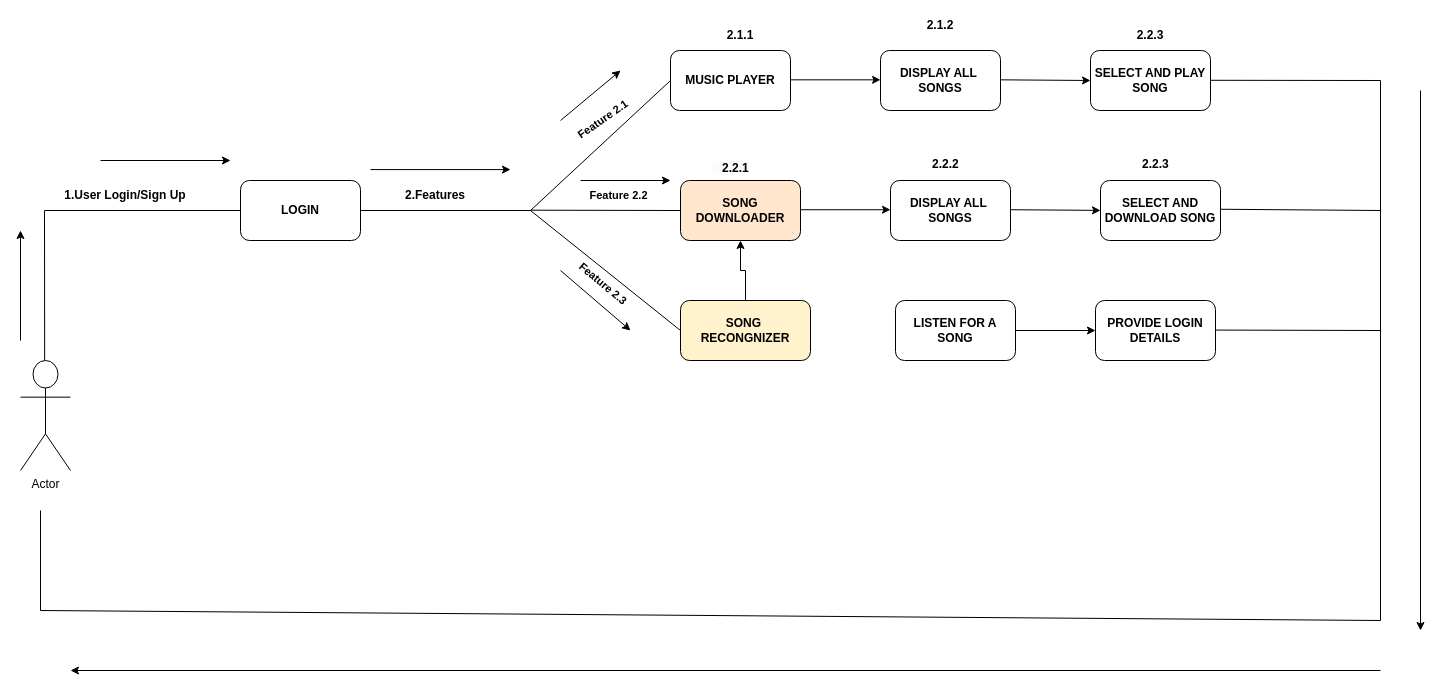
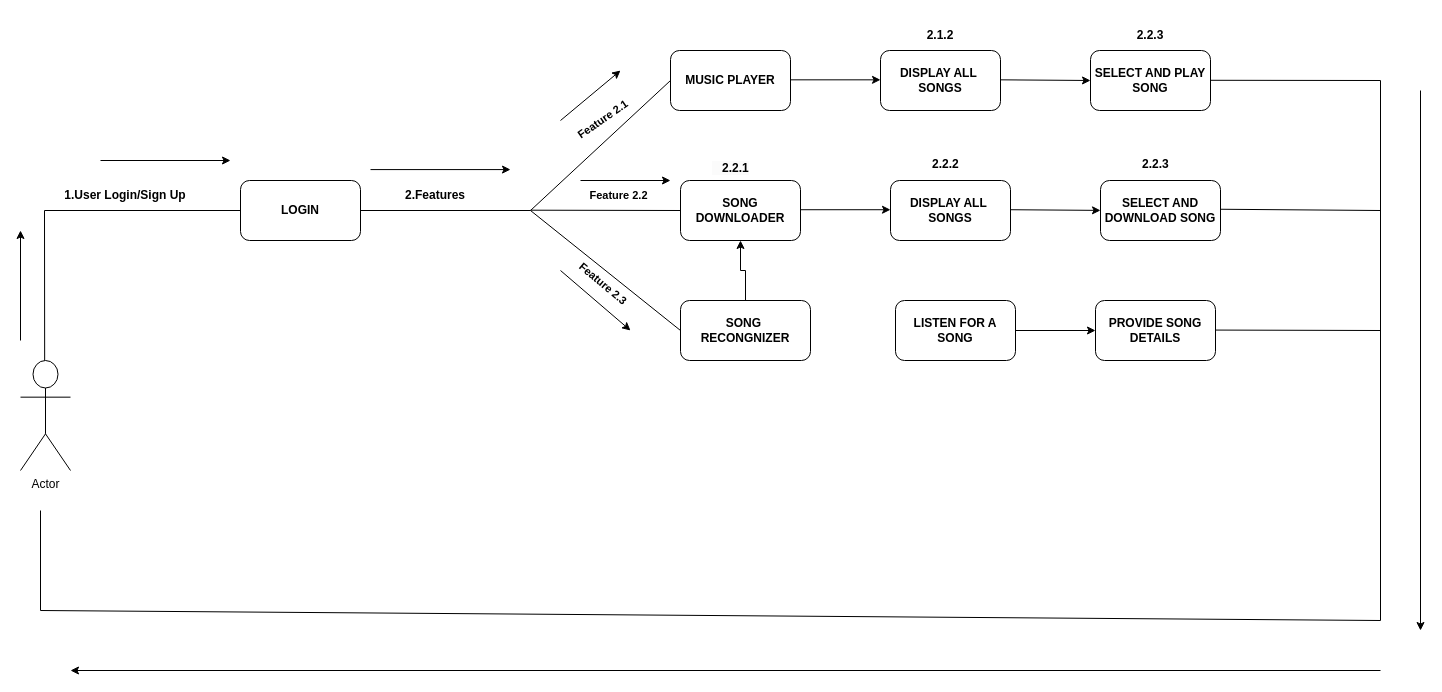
(941, 26) -> (941, 36)
(741, 36) -> none
(741, 211) -> (741, 211)
(746, 331) -> (746, 331)
(1156, 331) -> (1156, 331)
